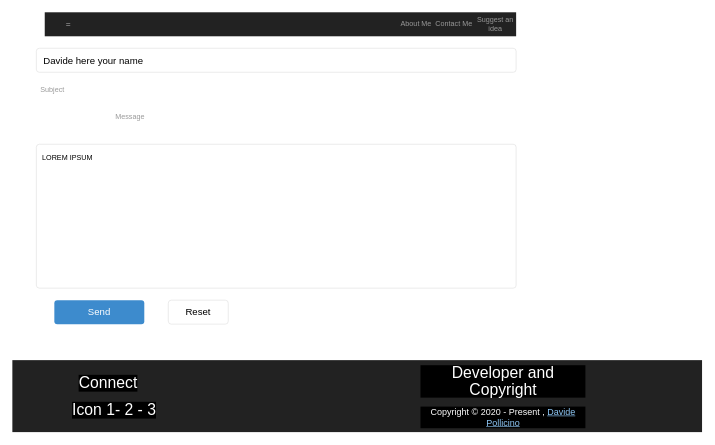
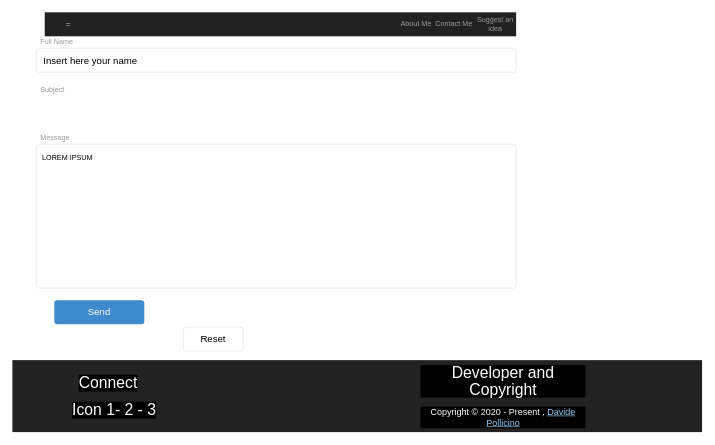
none -> (96, 42)
(95, 60) -> (96, 60)
(171, 117) -> (96, 138)
(198, 312) -> (213, 339)
